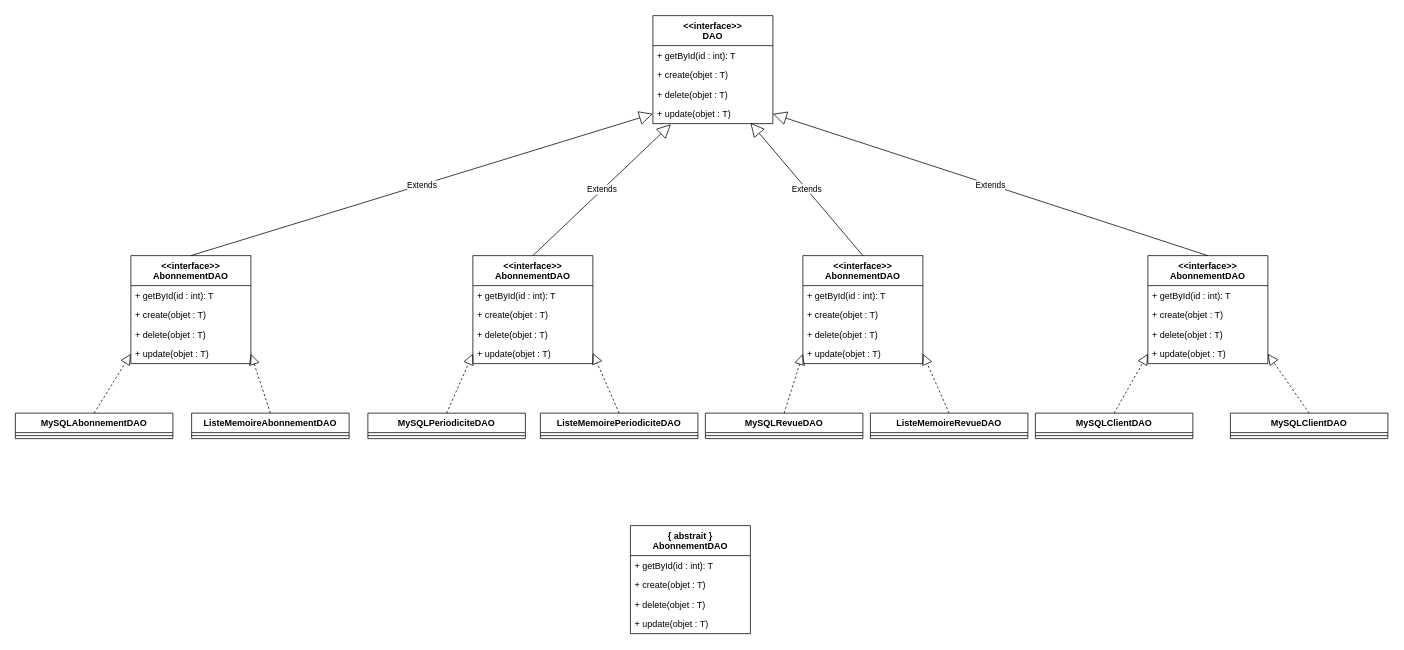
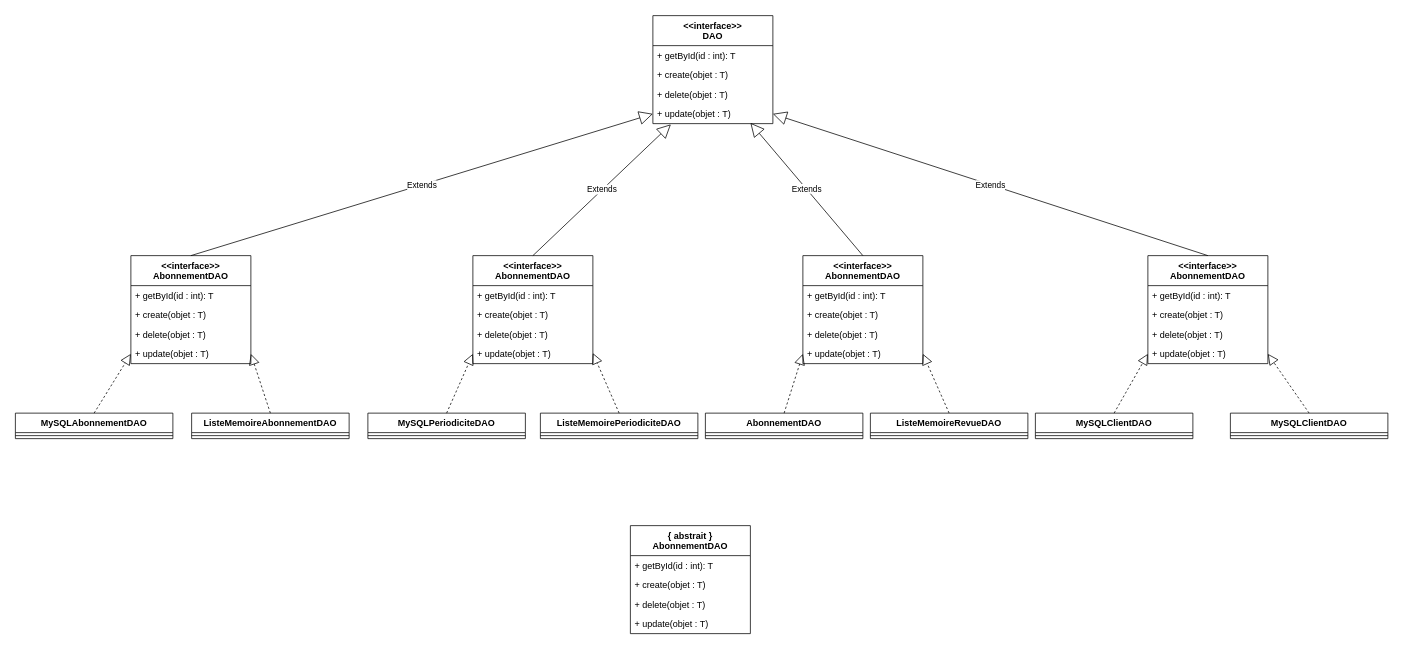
(784, 423) -> (784, 423)
